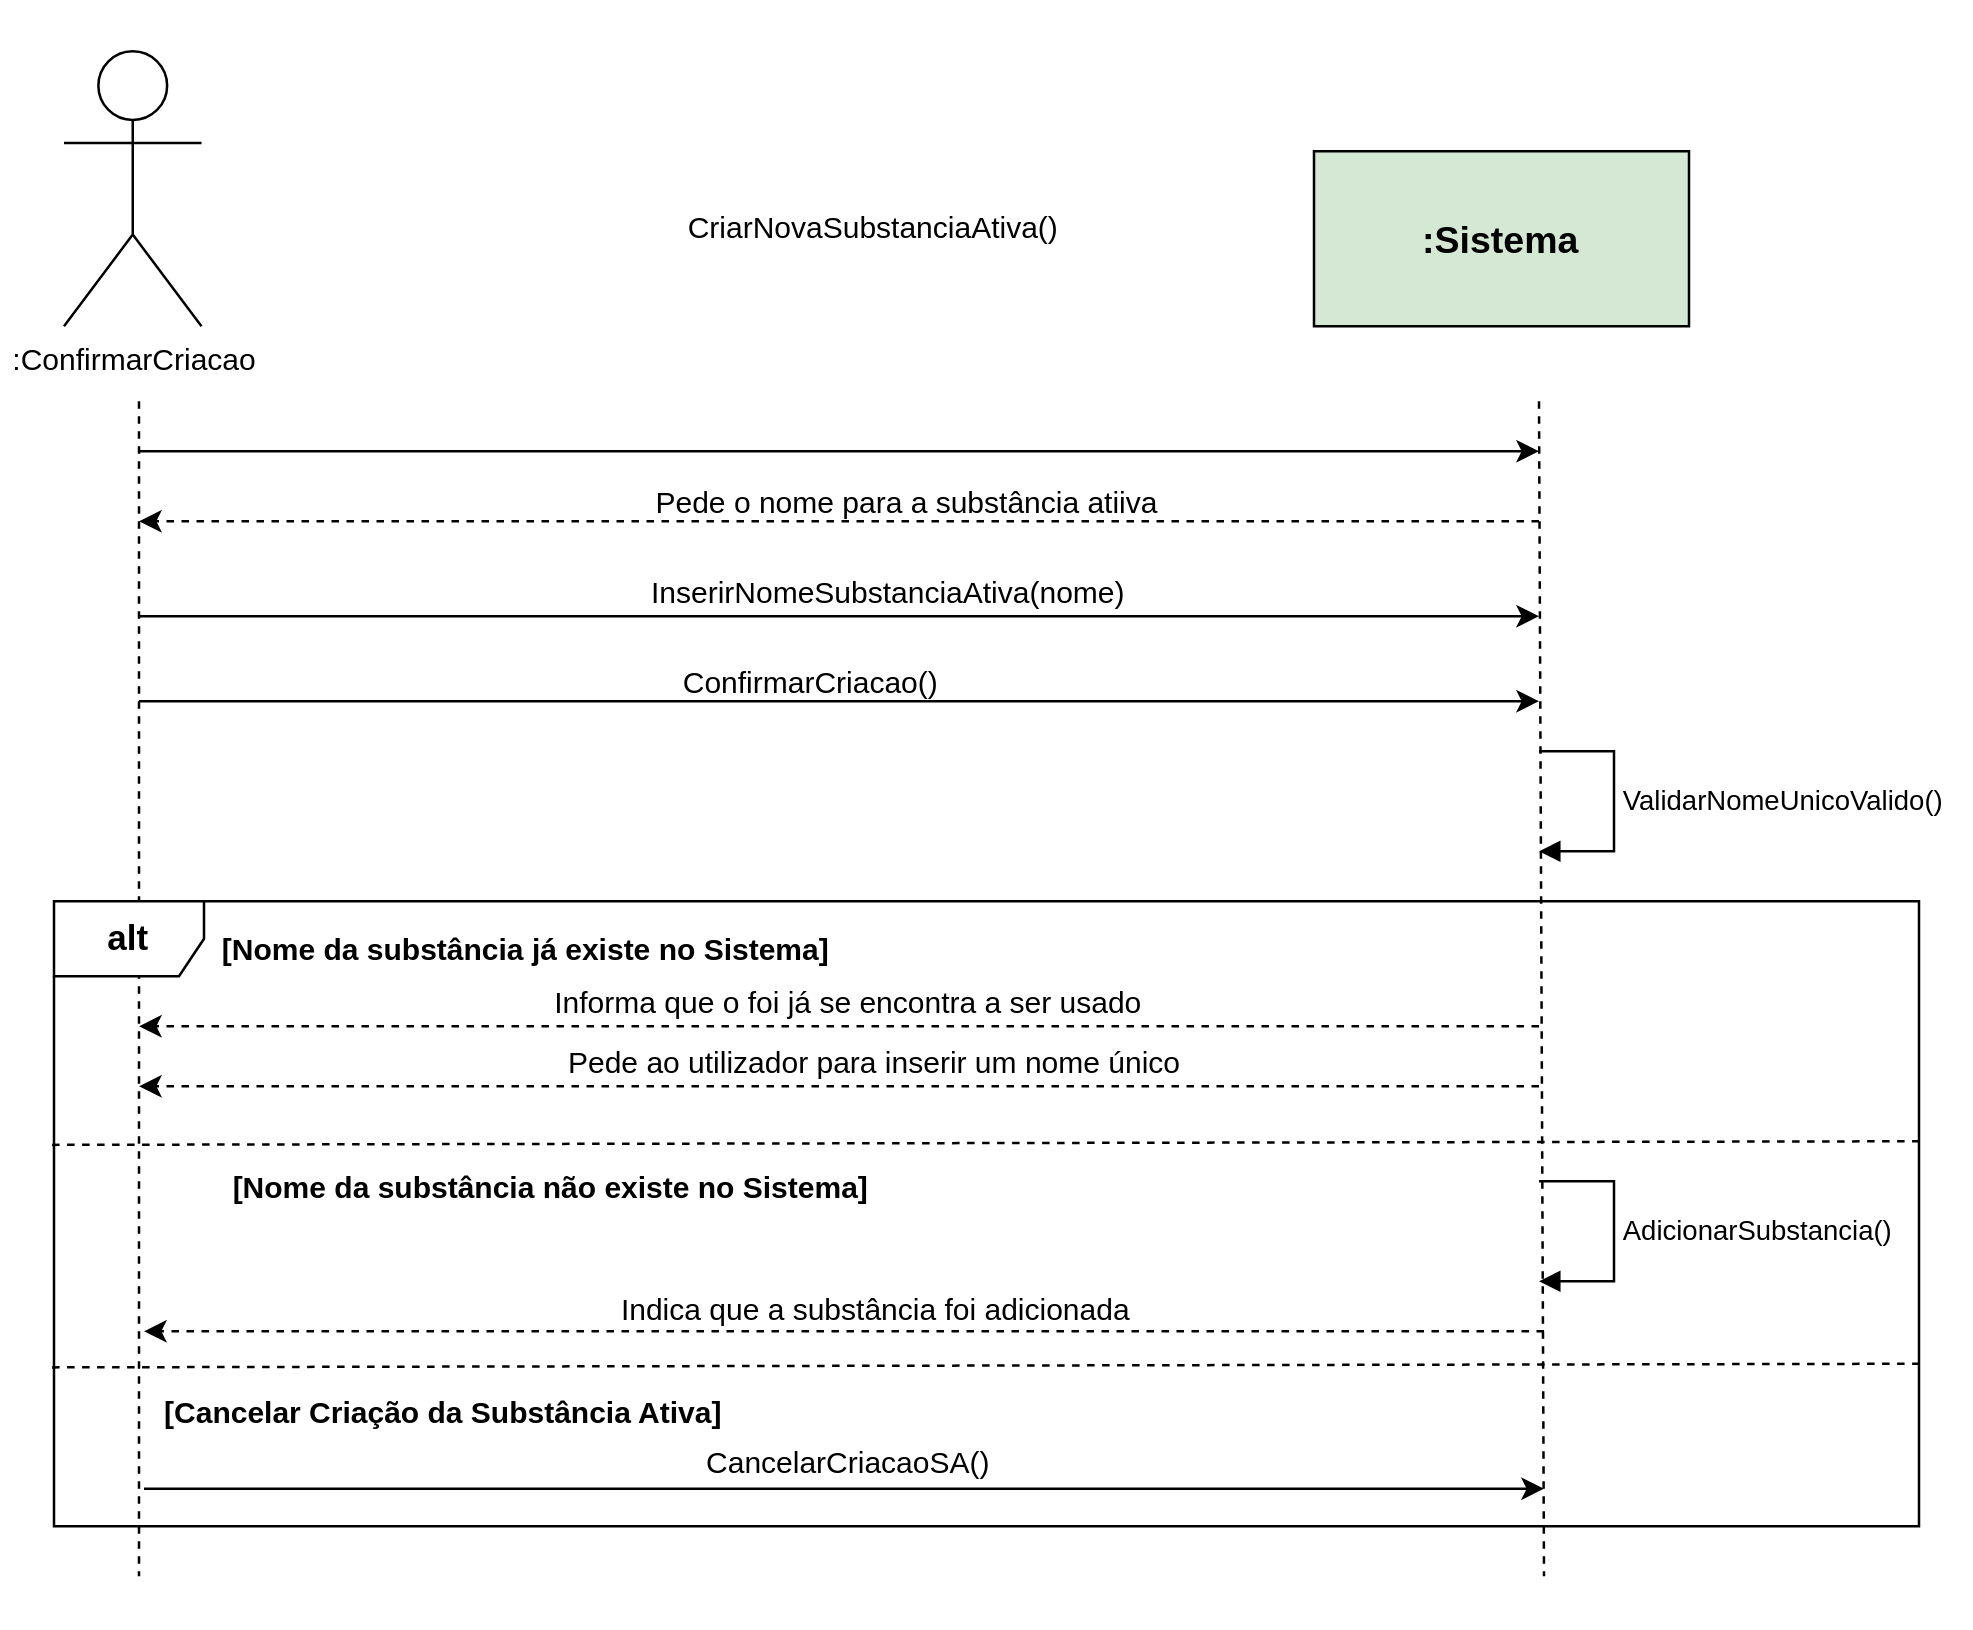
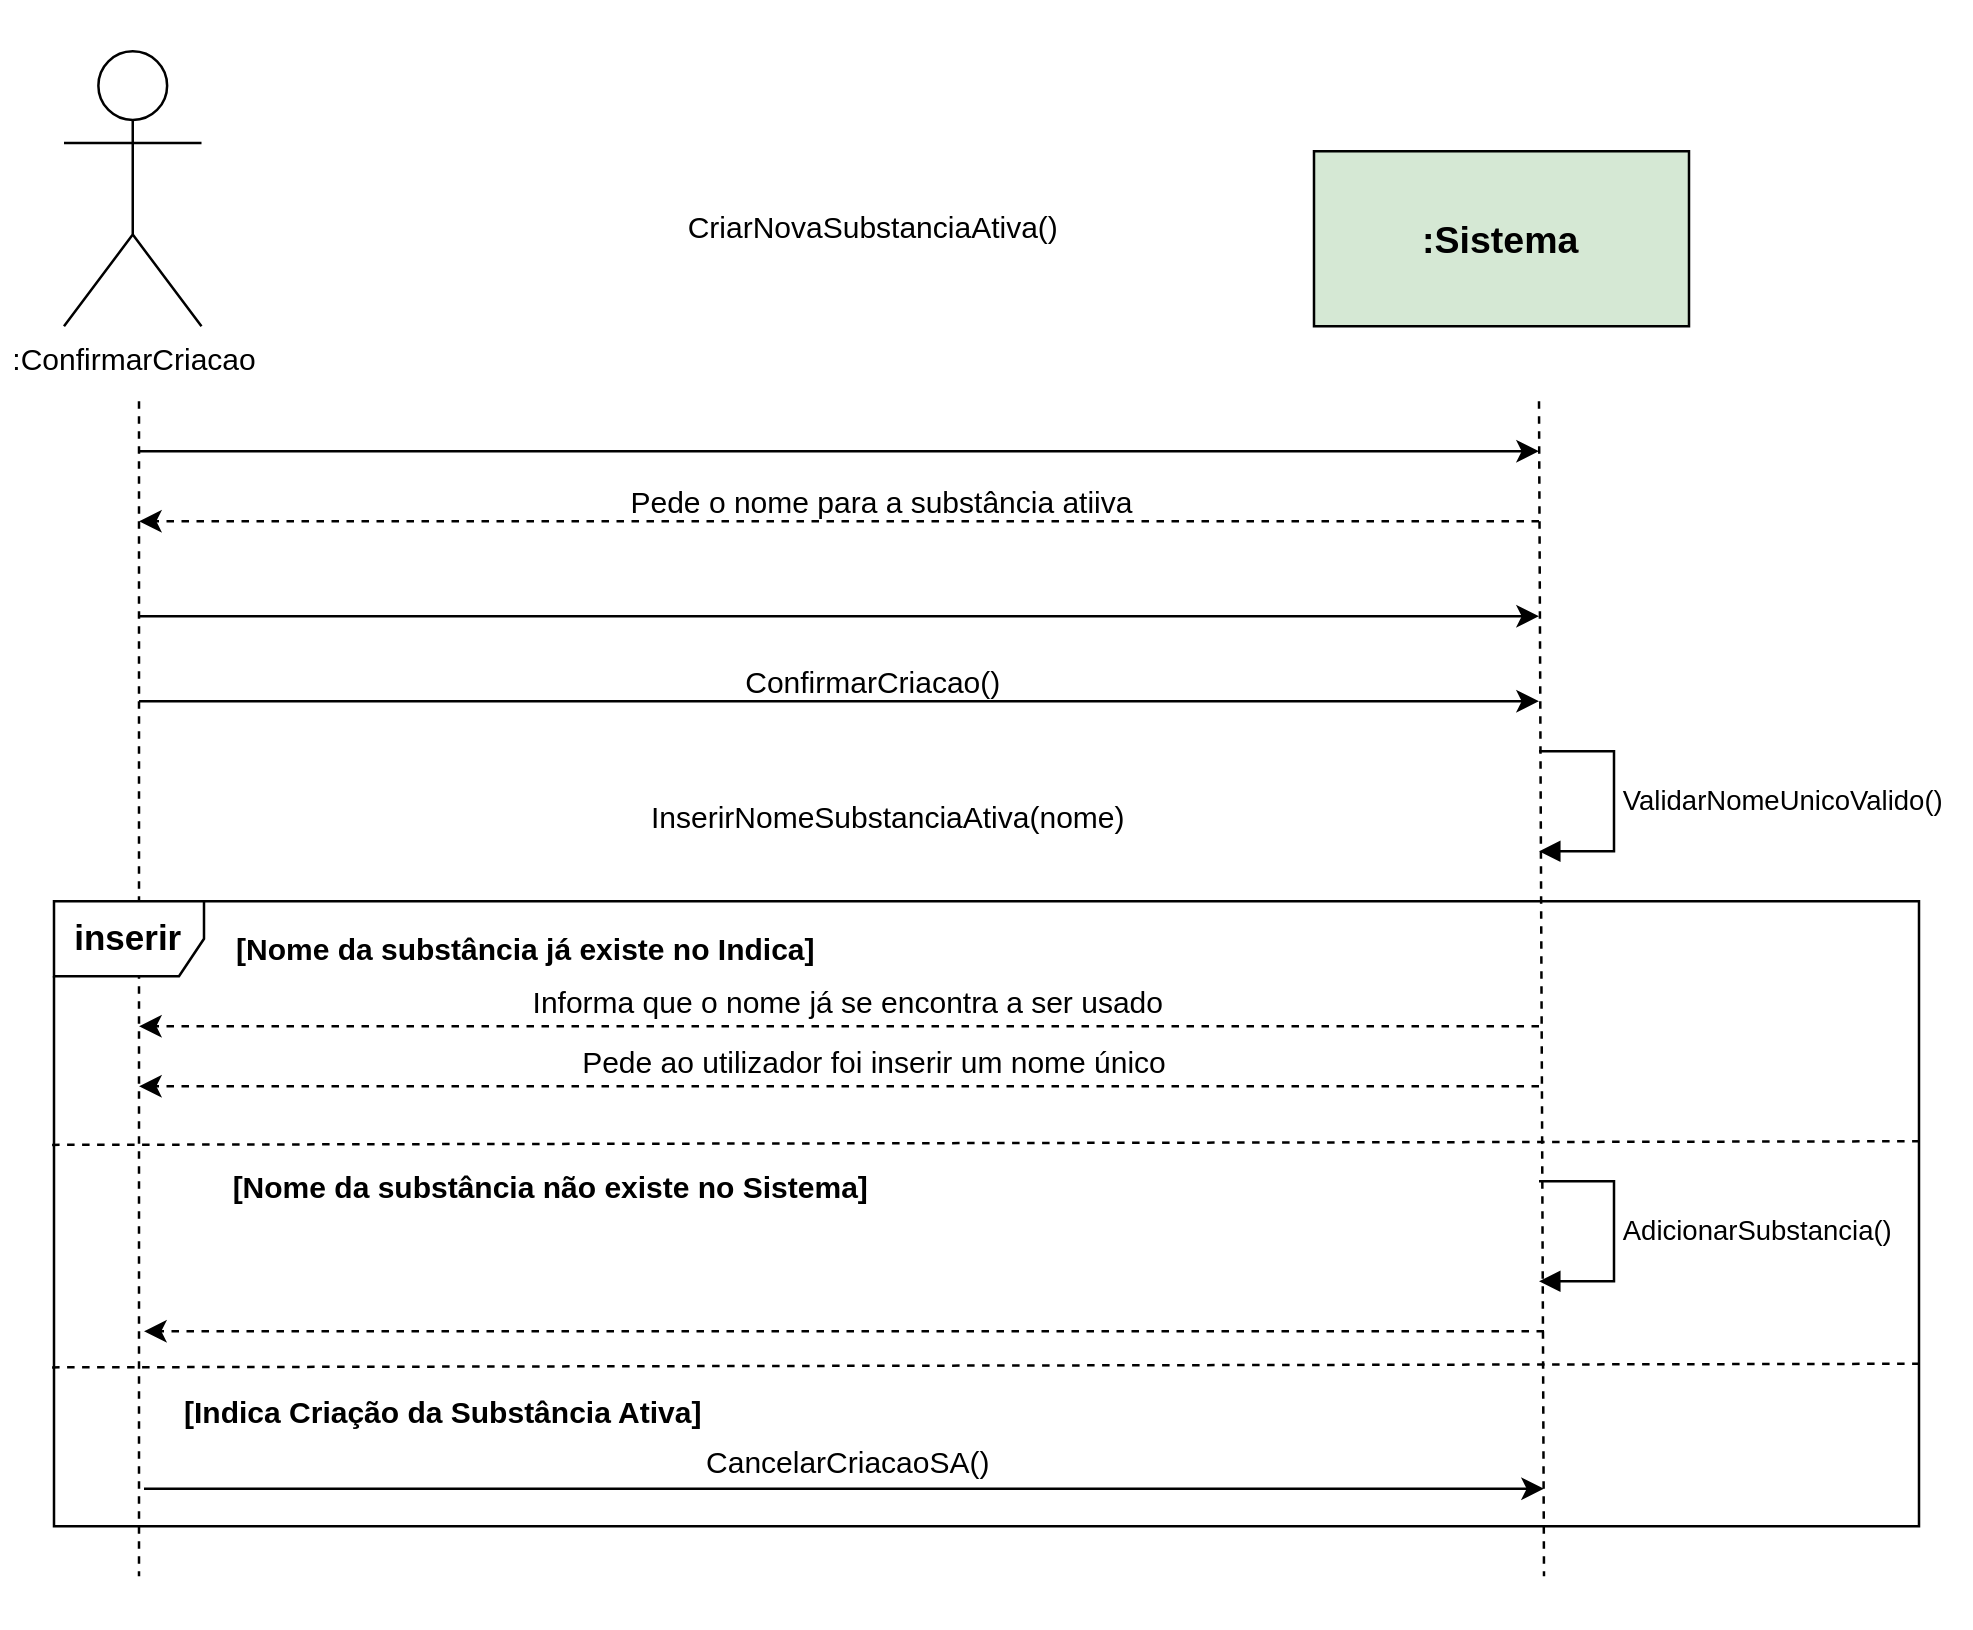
(908, 504) -> (883, 504)
(889, 594) -> (889, 819)
(811, 684) -> (874, 684)
(129, 939) -> (129, 939)
(526, 951) -> (526, 951)
(849, 1004) -> (849, 1004)
(875, 1064) -> (875, 1064)
(876, 1311) -> none
(444, 1414) -> (444, 1414)
